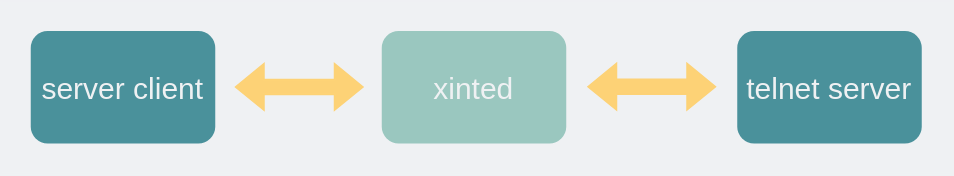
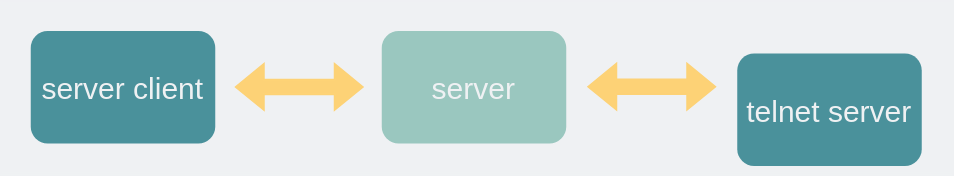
(830, 87) -> (830, 110)
(474, 88) -> (474, 88)
